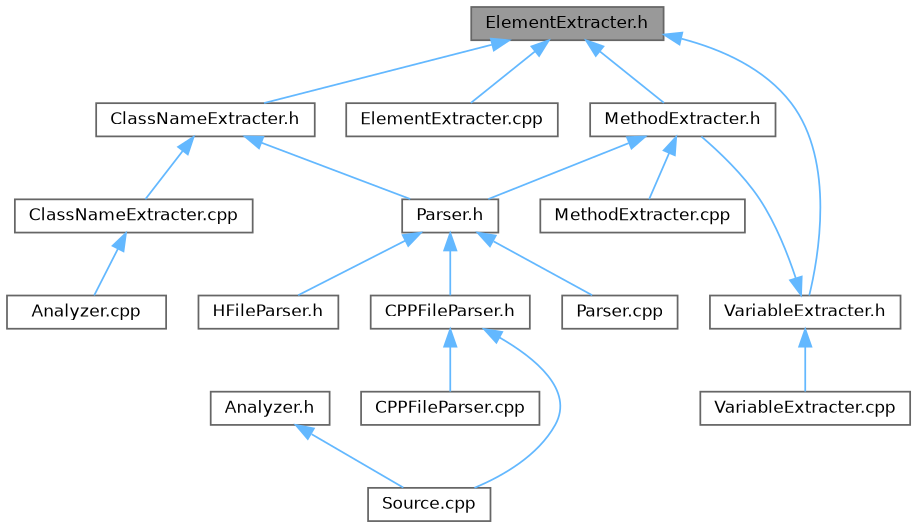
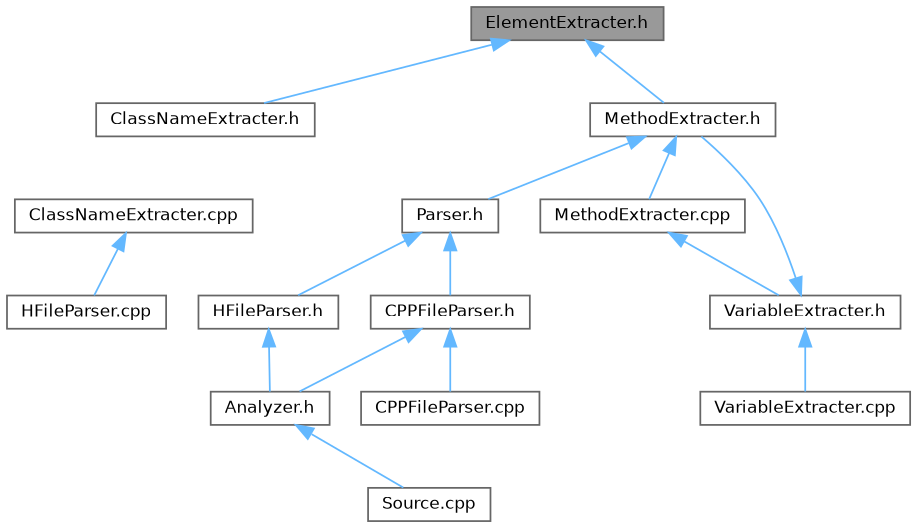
(452, 120) -> none
(808, 134) -> (731, 268)
(336, 171) -> none
(164, 175) -> none
(87, 312) -> (87, 312)
(620, 312) -> none
none -> (269, 369)
(557, 420) -> (353, 364)
